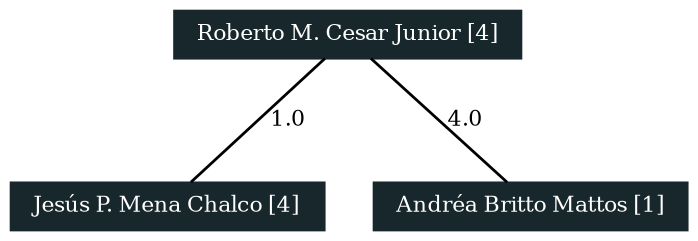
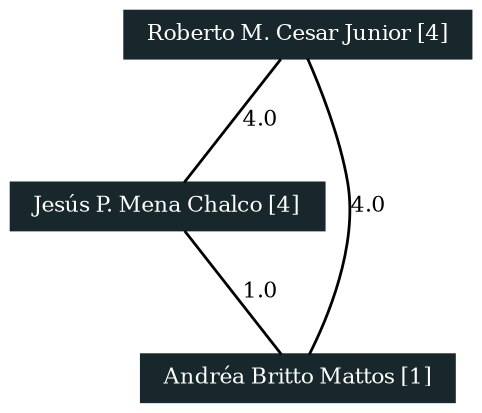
(288, 121) -> (260, 121)
none -> (233, 293)
